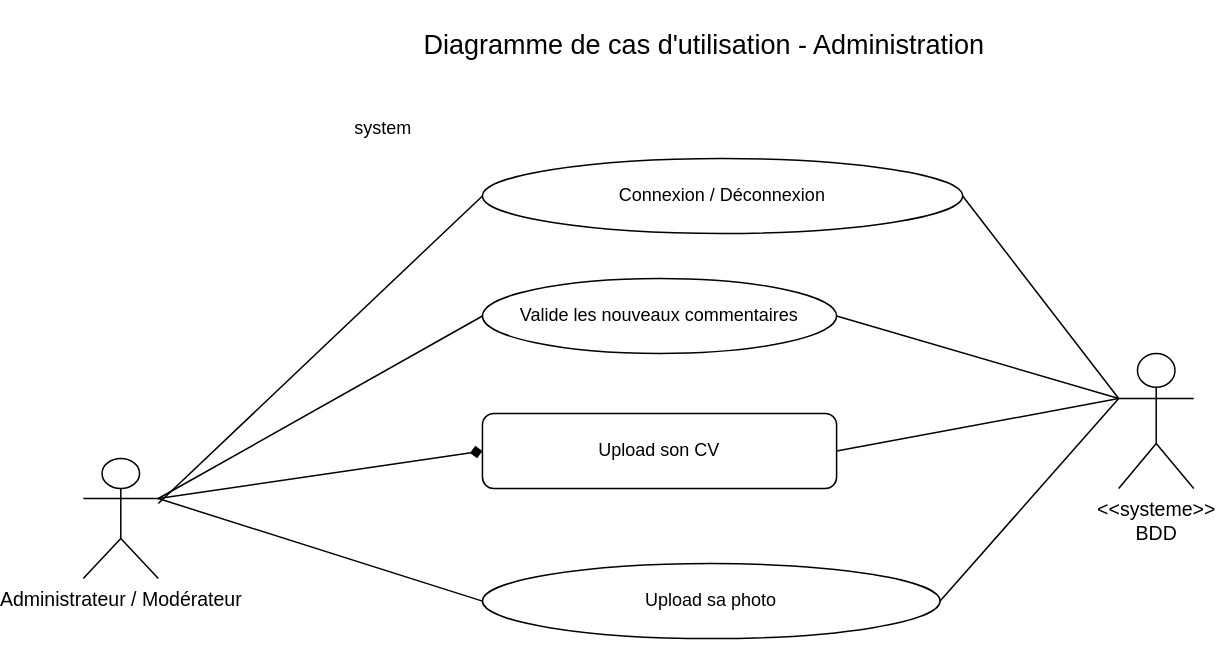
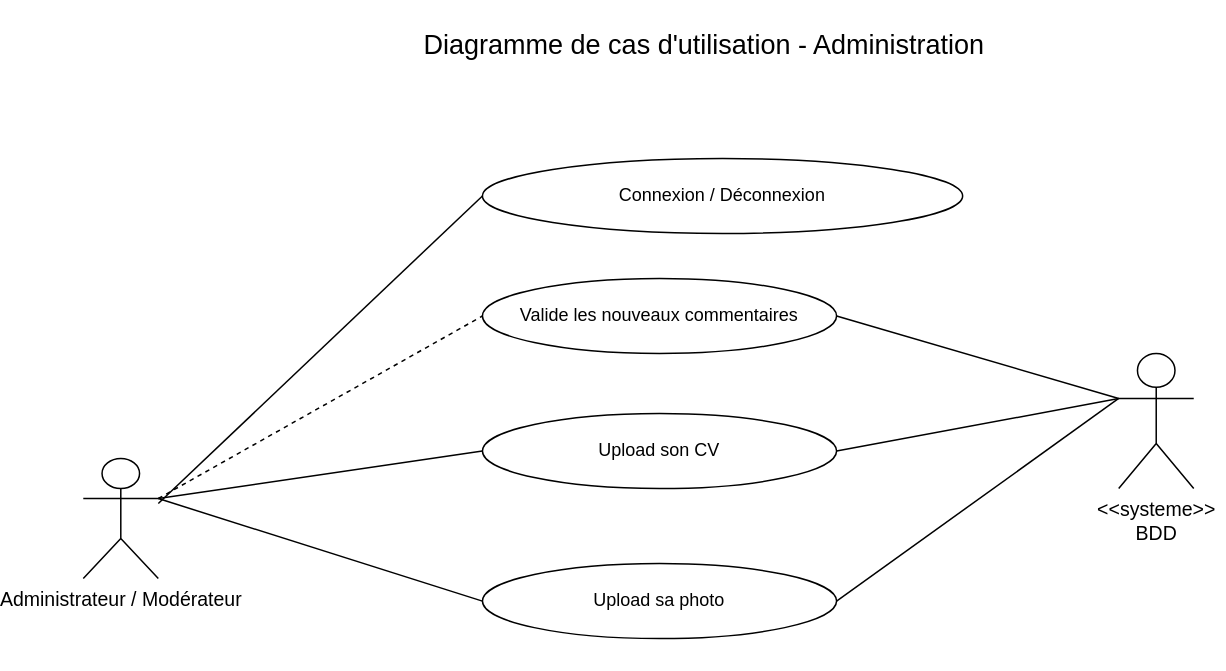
(383, 128) -> none
(1039, 296) -> none
(329, 402) -> (329, 402)
(659, 451) -> (659, 451)
(470, 453) -> (475, 452)
(711, 601) -> (659, 601)
